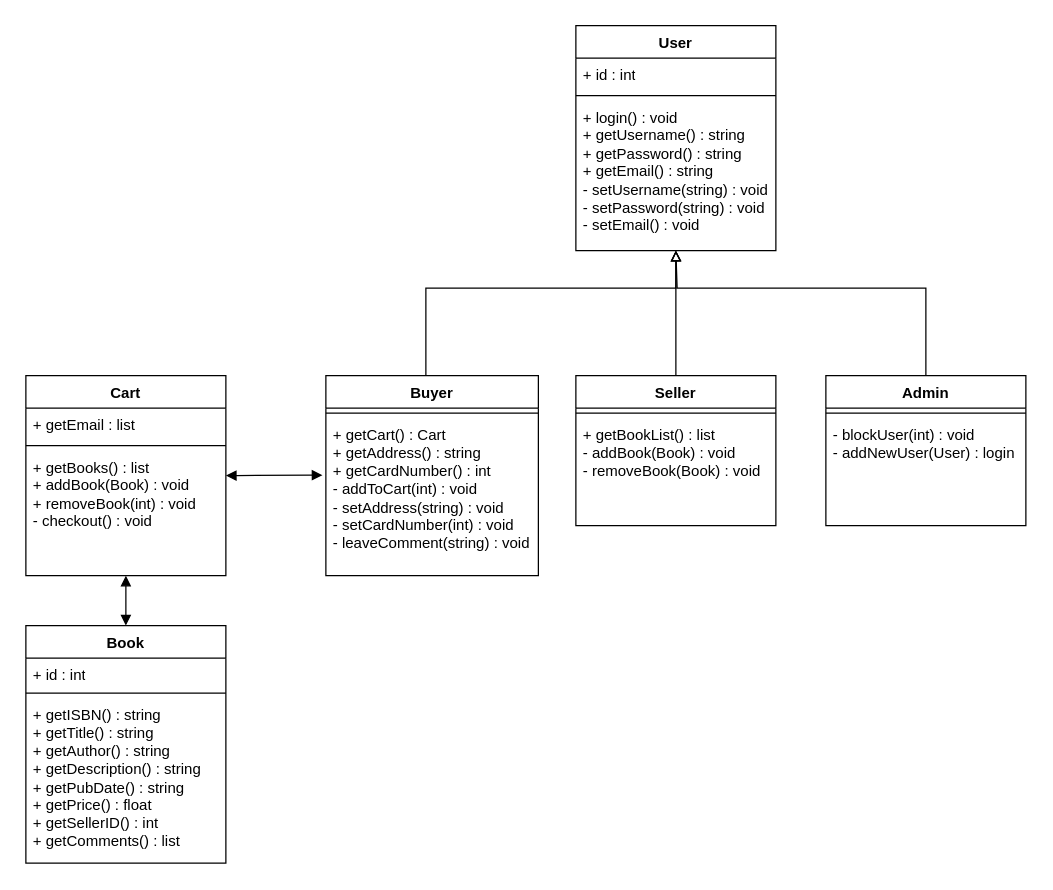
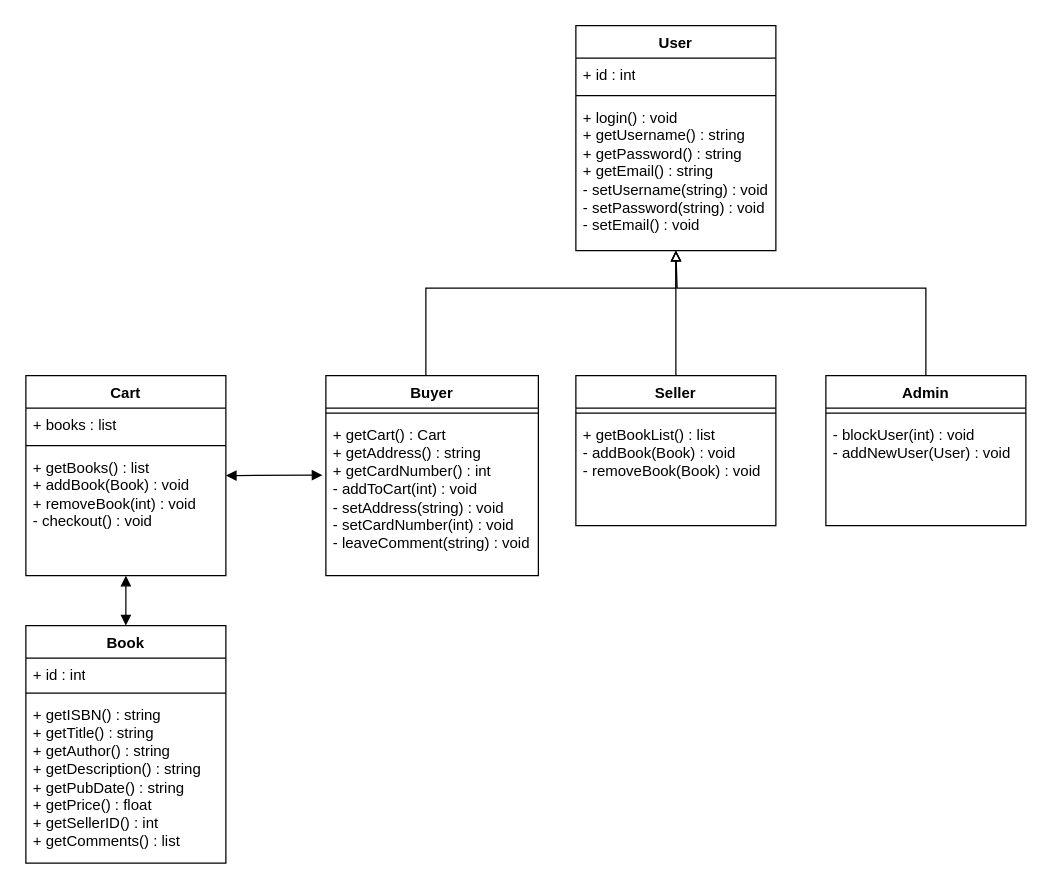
(89, 426) -> (80, 426)
(927, 454) -> (927, 454)
